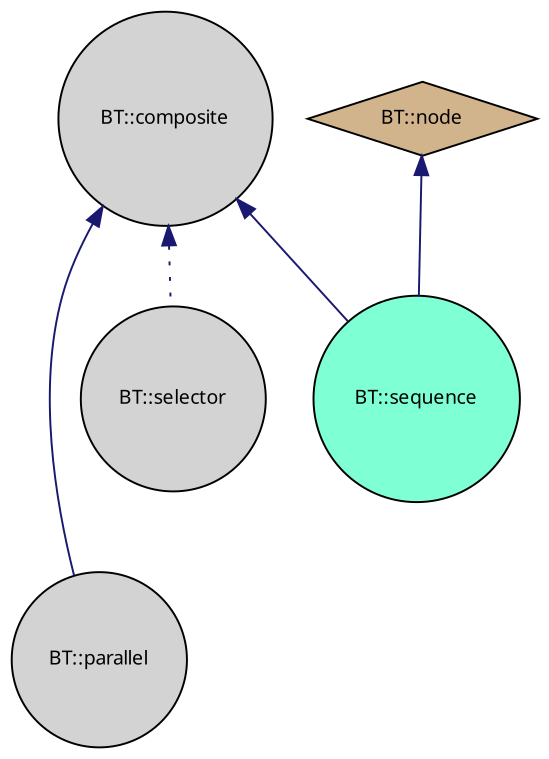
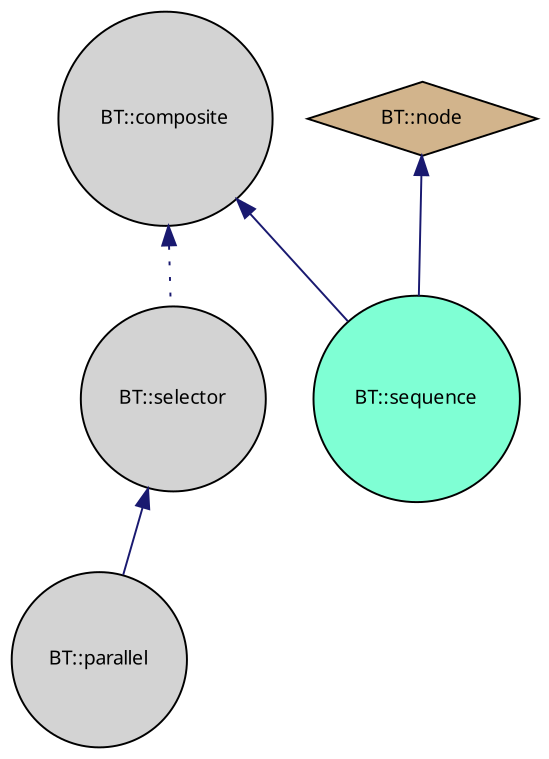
(50, 397) -> (133, 541)
